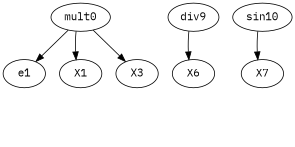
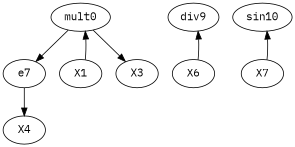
(75, 41) -> (86, 50)
(188, 41) -> (199, 50)
(257, 41) -> (268, 50)
(24, 74) -> (24, 74)
none -> (24, 130)
